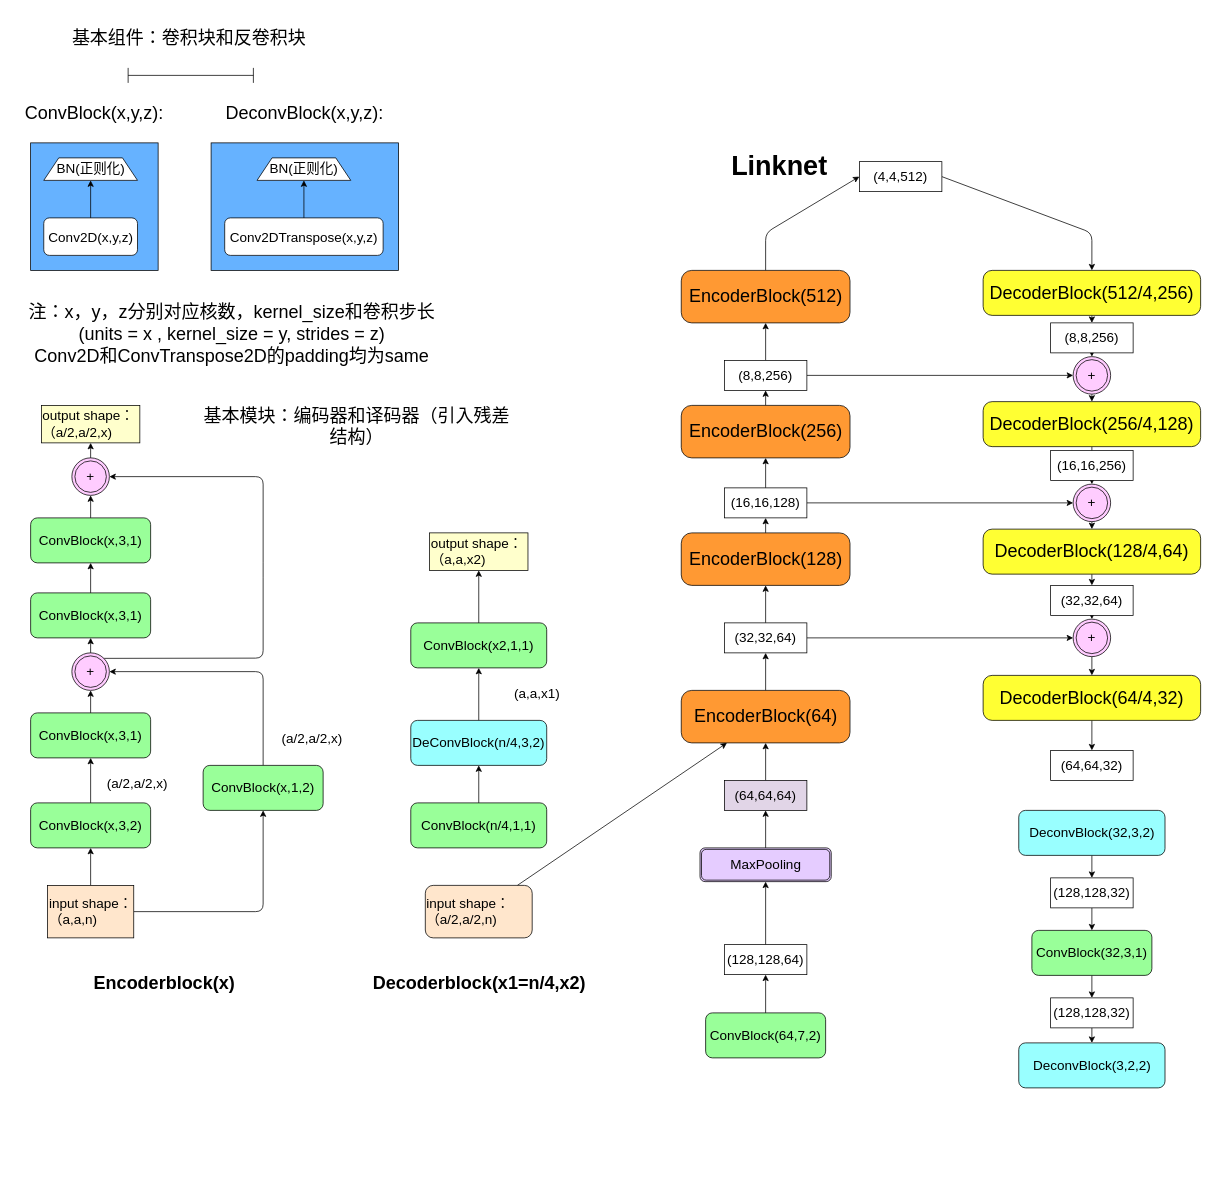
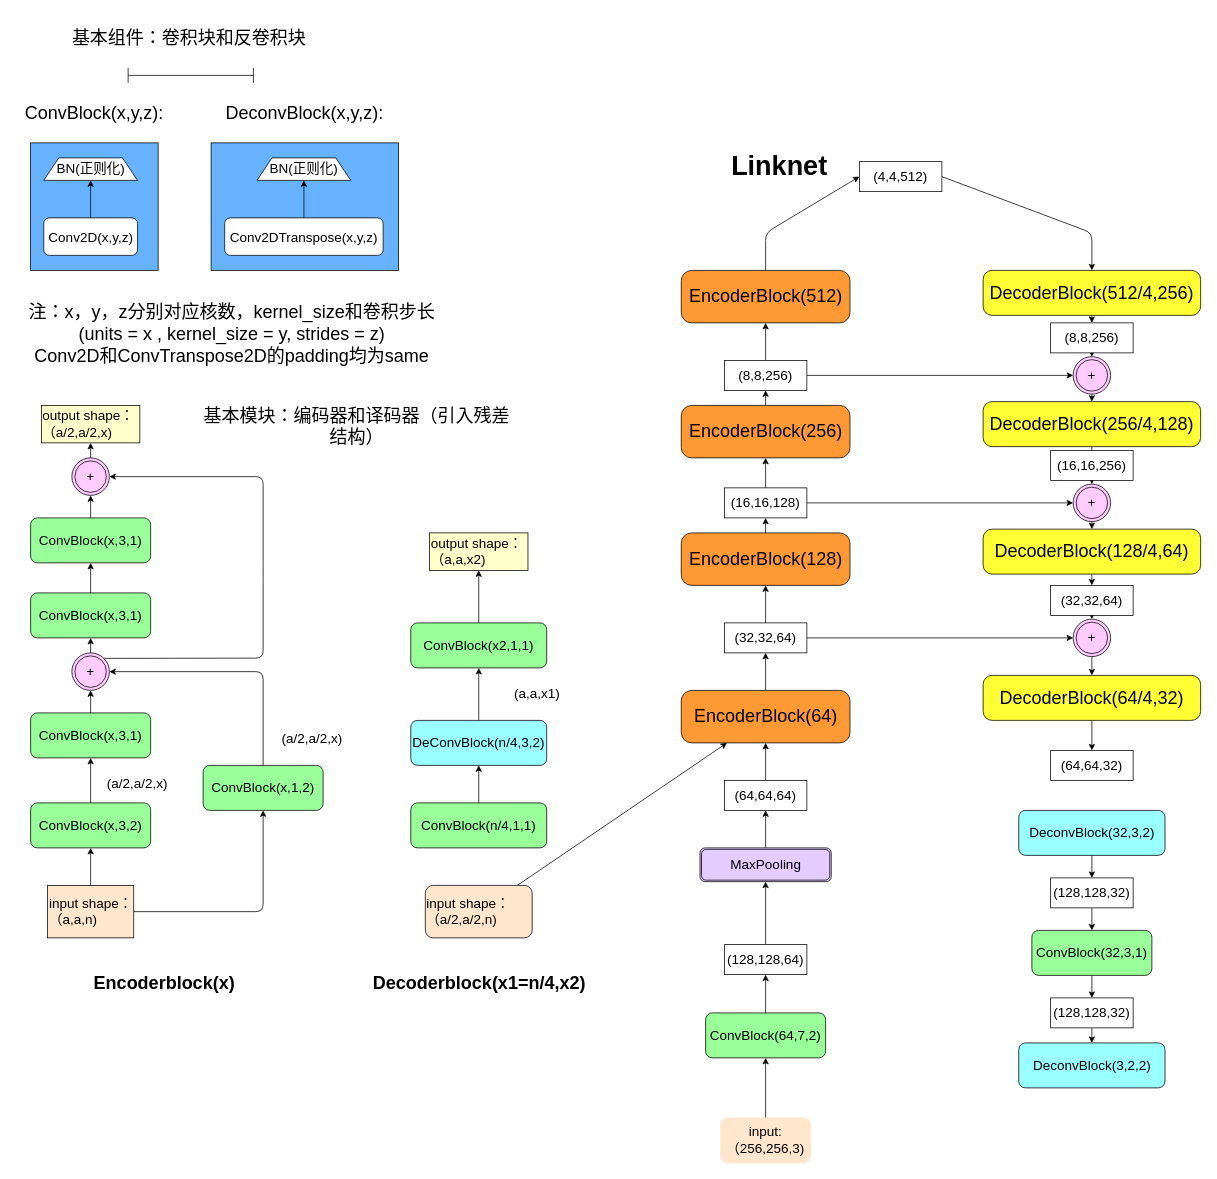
(765, 795) -> (765, 795)
none -> (765, 1091)
none -> (765, 1140)
